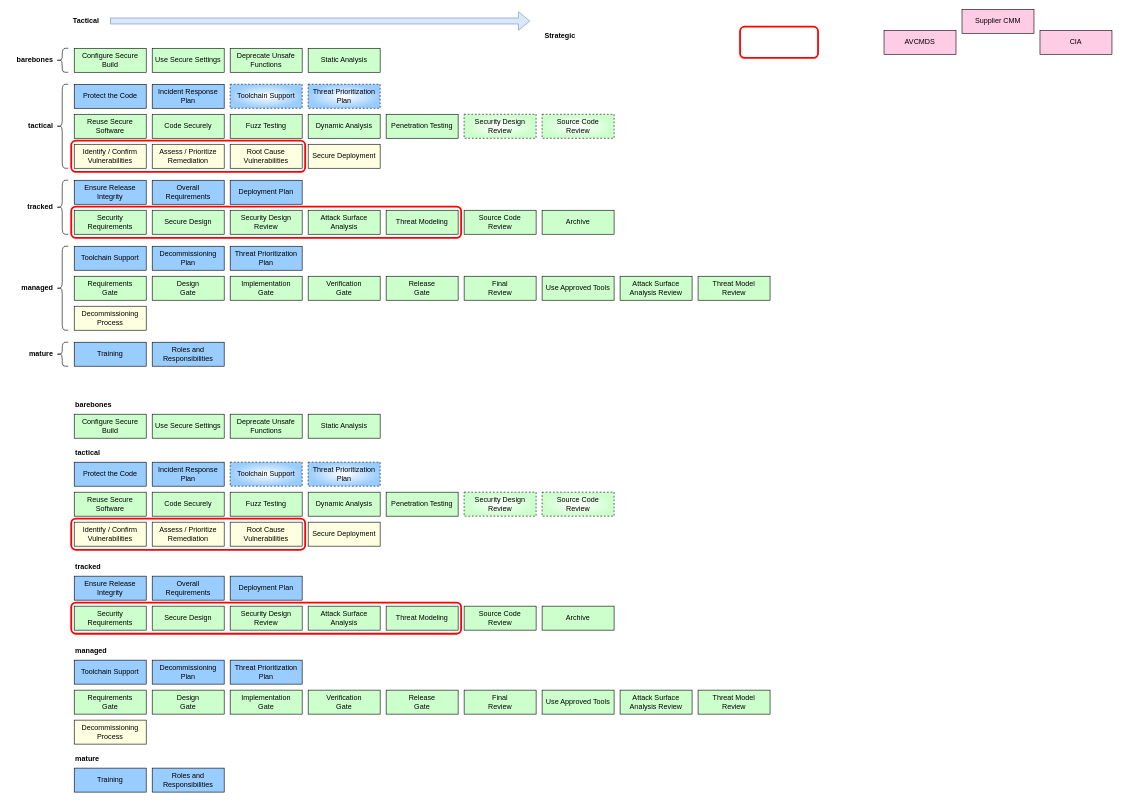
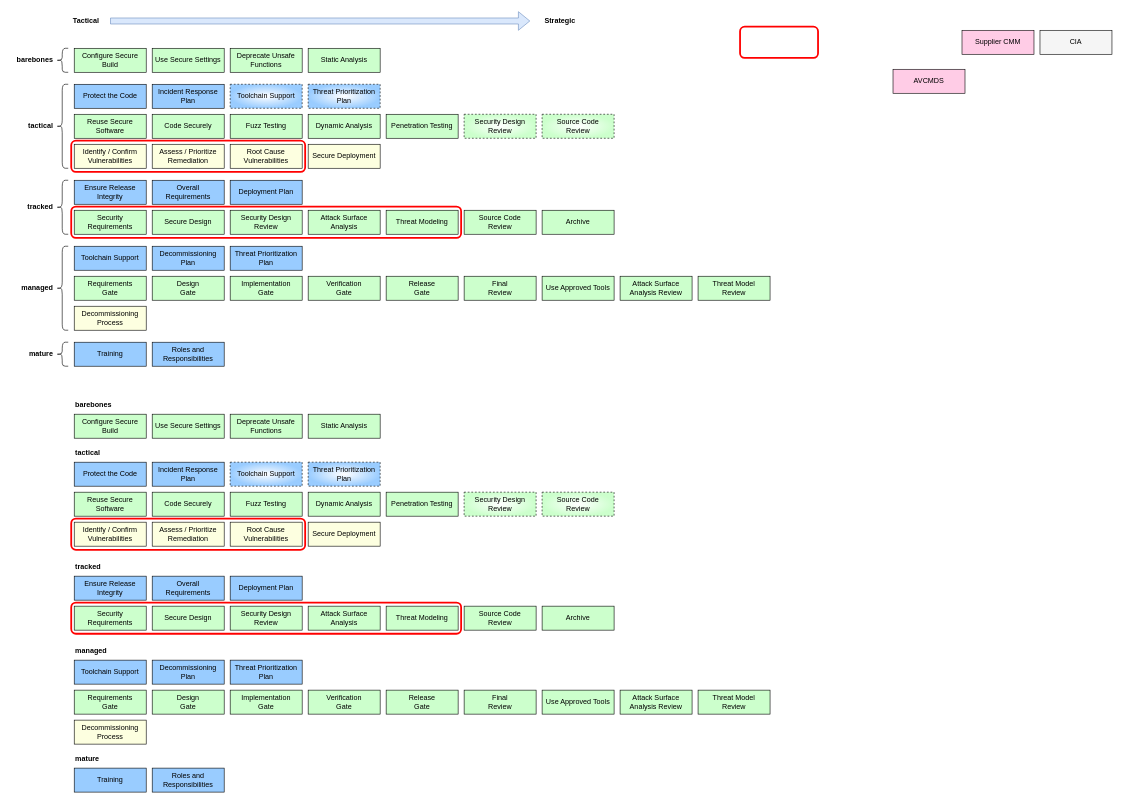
(998, 21) -> (998, 42)
(560, 36) -> (560, 21)
(920, 42) -> (929, 81)
(1076, 42) -> (1076, 42)
